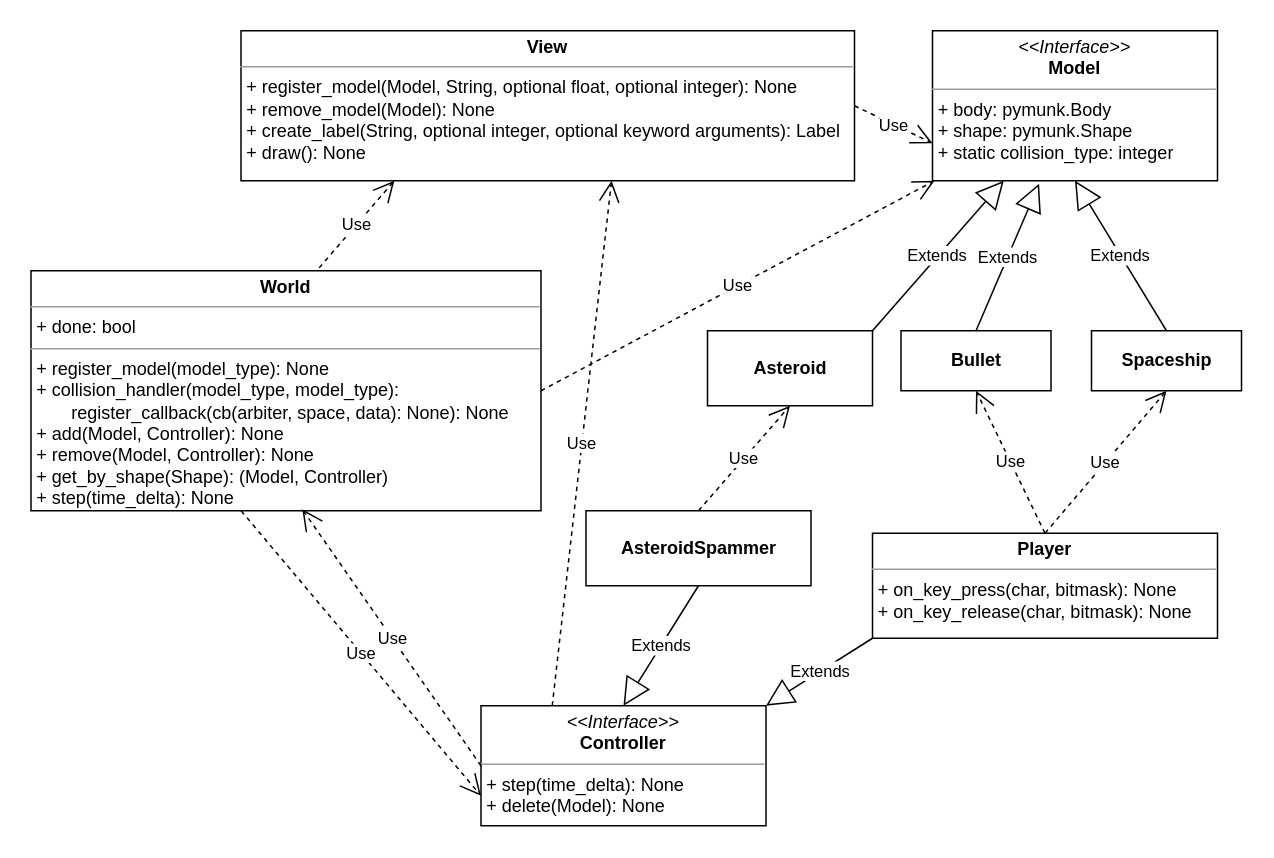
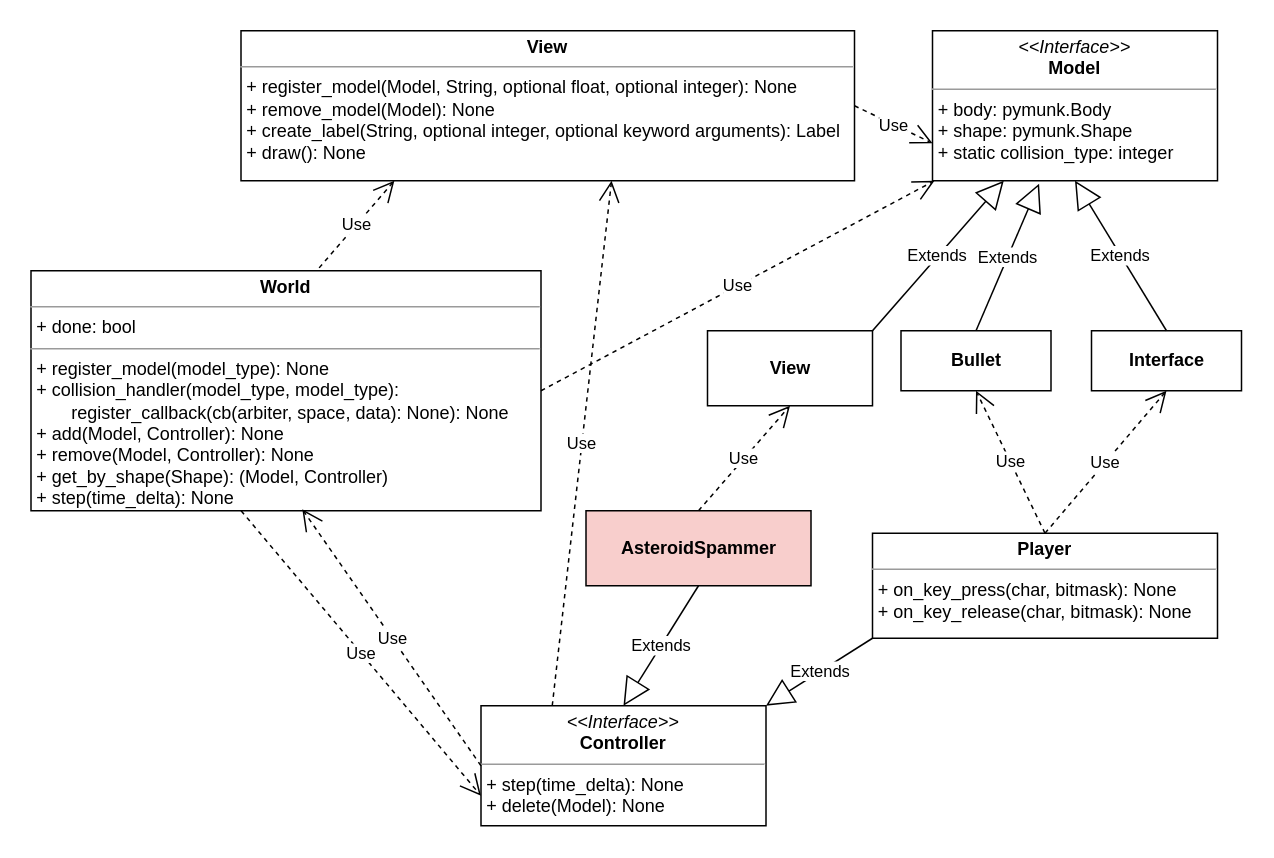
(1167, 361) -> (1167, 361)
(791, 368) -> (791, 368)
(698, 548) -> (698, 548)
